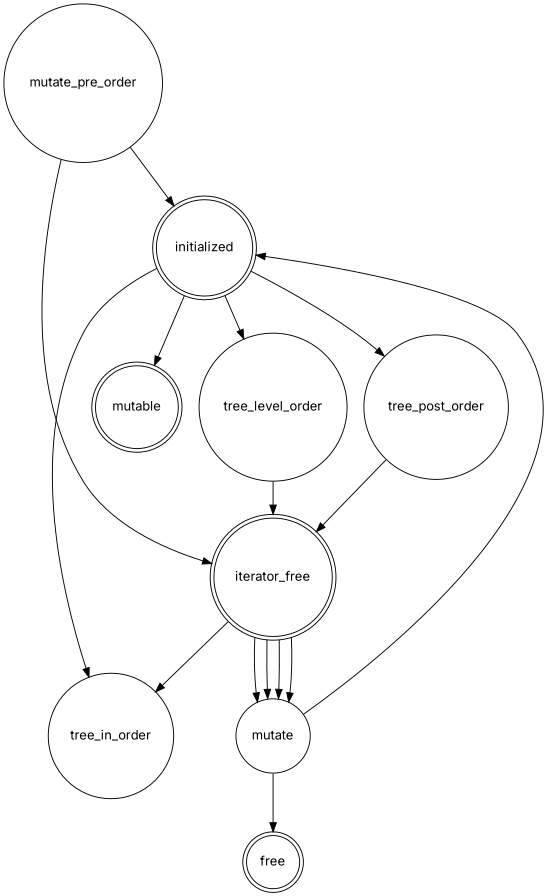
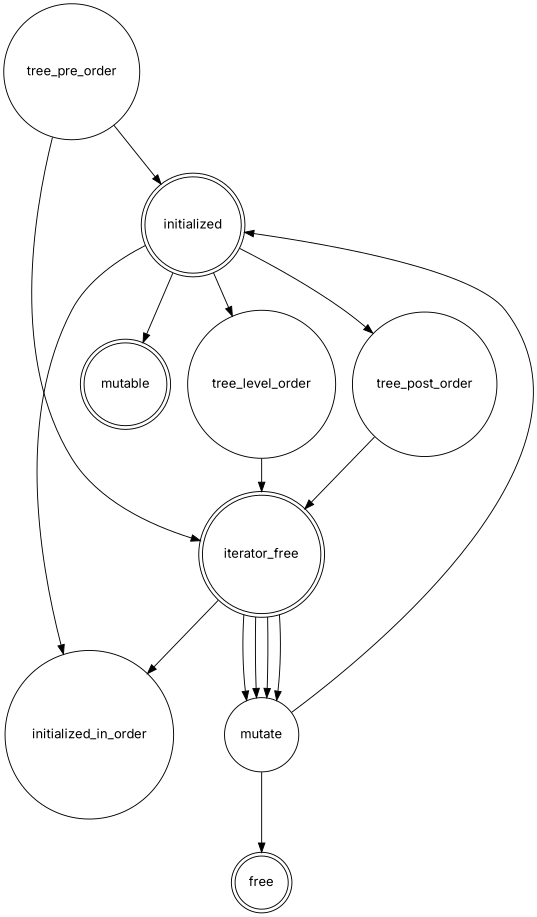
(83, 83) -> (72, 72)
(111, 736) -> (89, 735)
